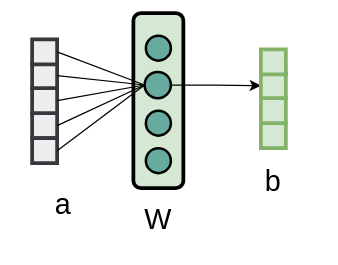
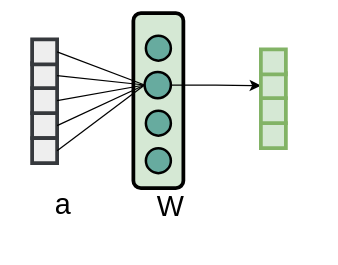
(273, 182) -> none
(158, 219) -> (170, 207)
